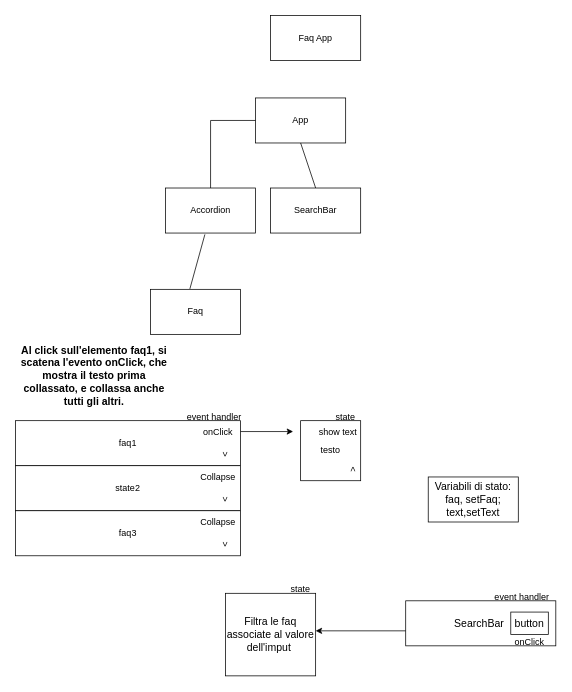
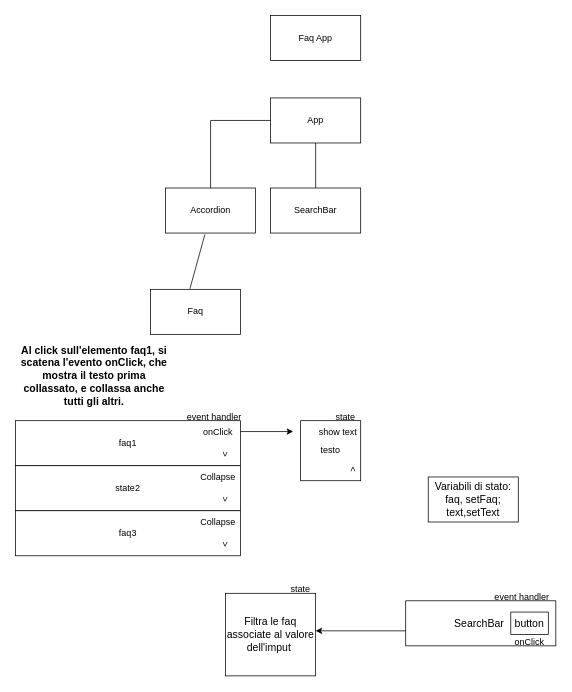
(300, 120) -> (315, 120)
